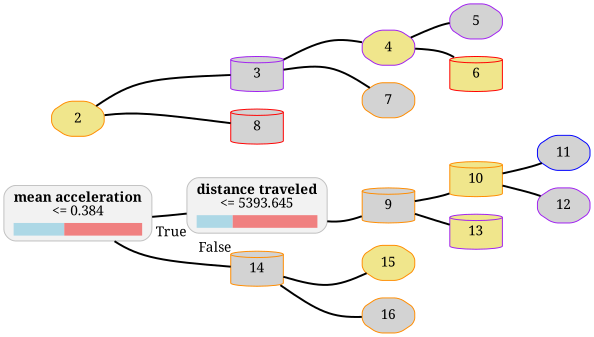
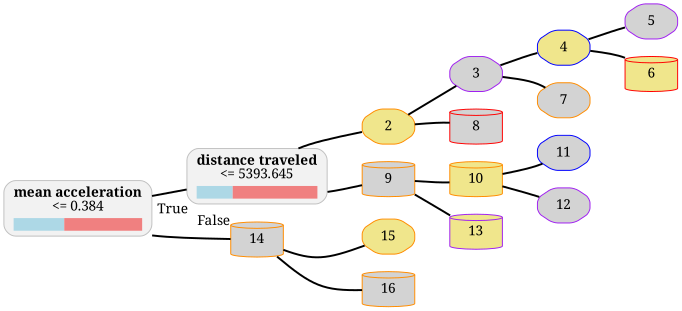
(388, 48) -> (564, 48)
(257, 74) -> (476, 74)
none -> (330, 139)
(388, 315) -> (388, 289)
